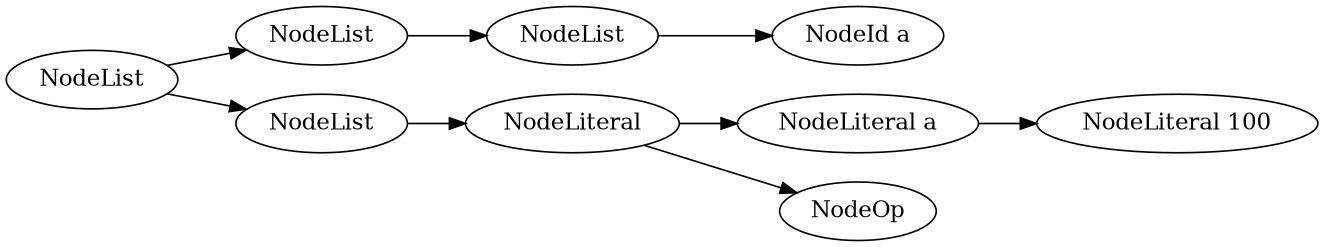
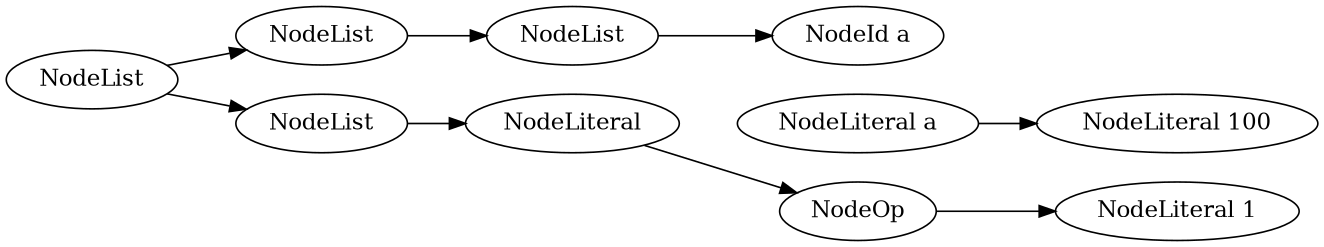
(700, 124) -> none
none -> (1177, 211)
